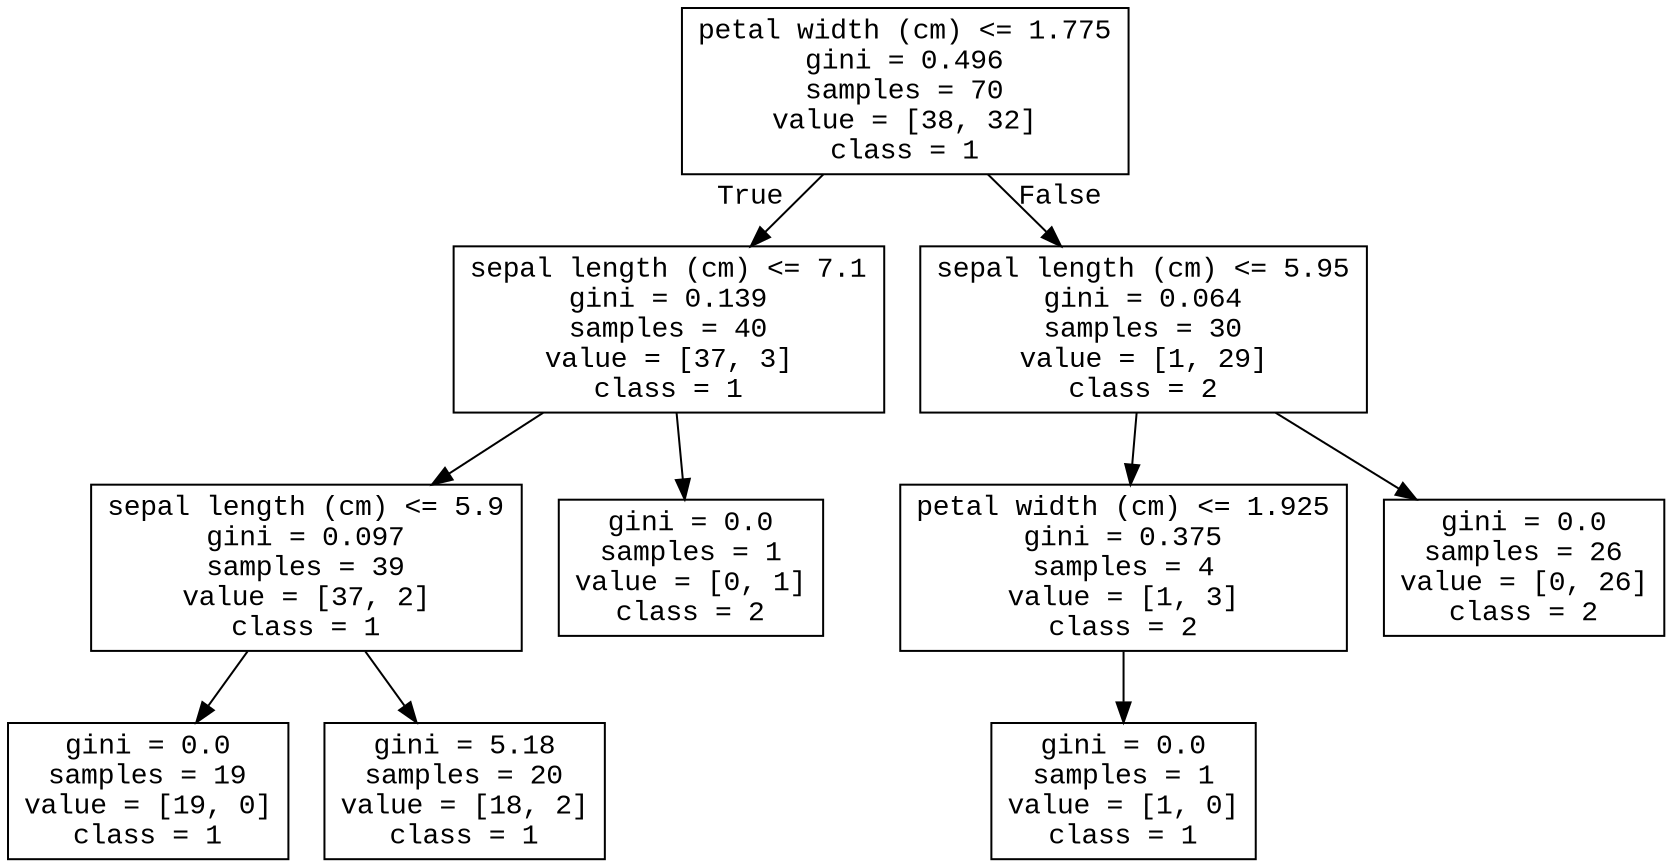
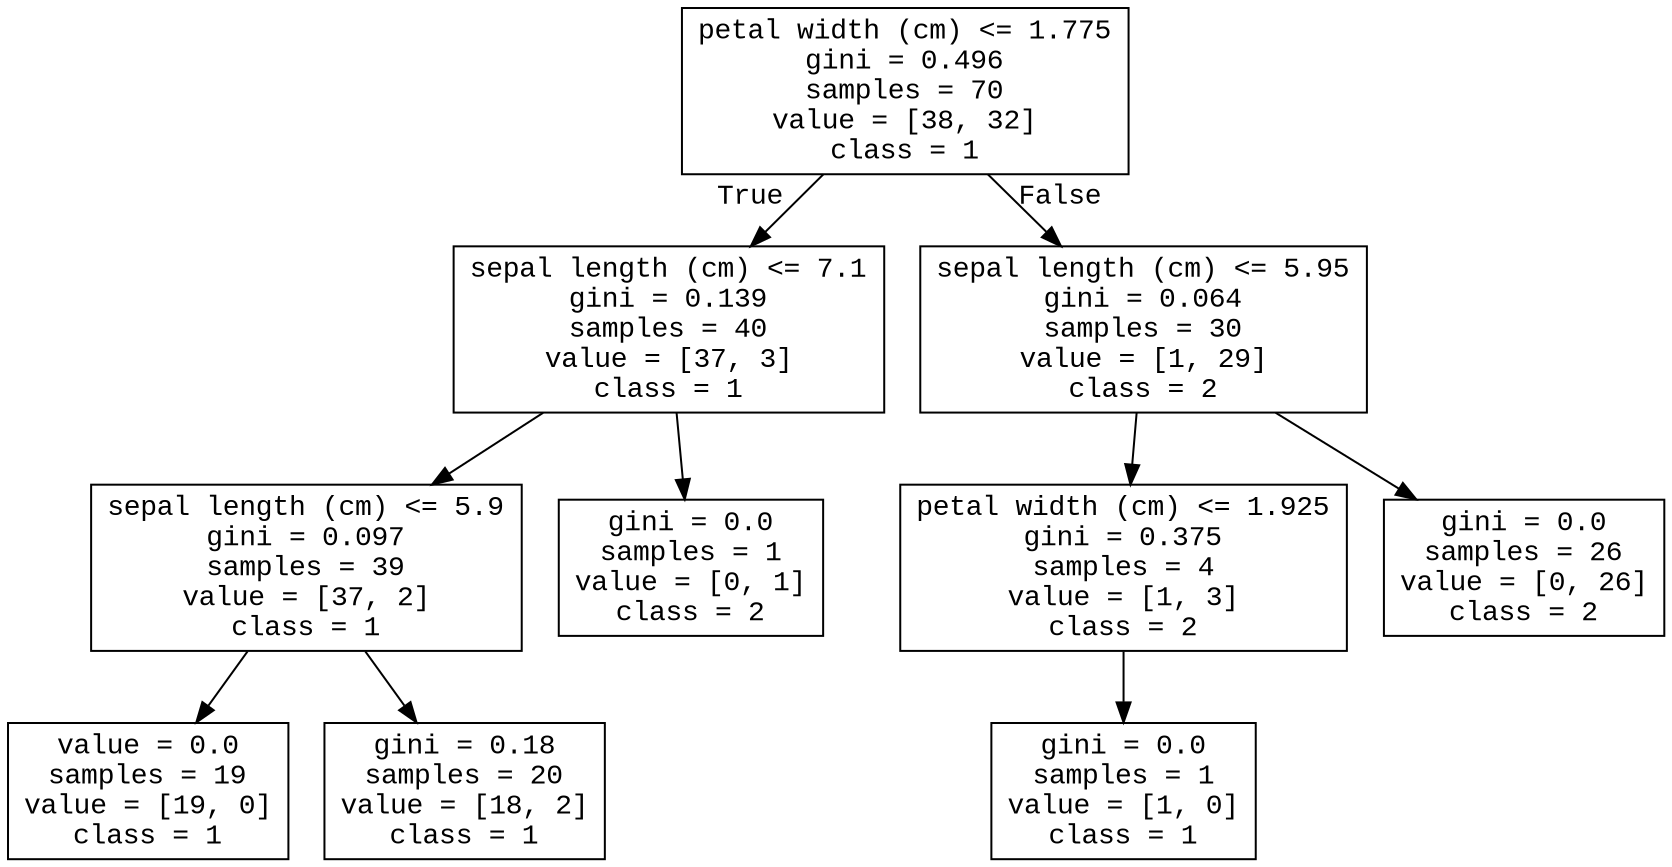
(148, 791) -> (148, 791)
(465, 791) -> (465, 791)
